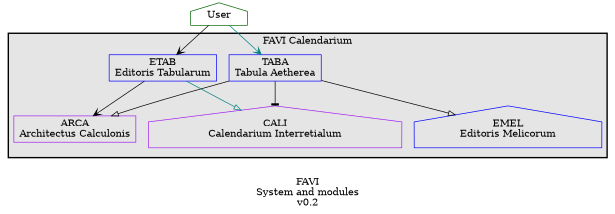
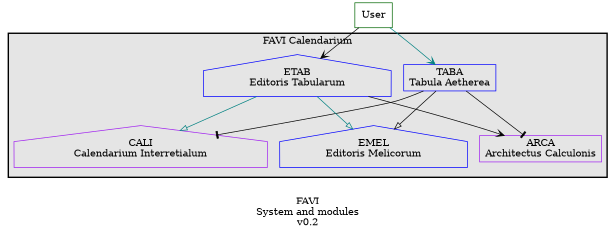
(219, 15) -> (374, 15)
(163, 68) -> (297, 78)
(173, 97) -> (494, 112)
none -> (332, 110)
